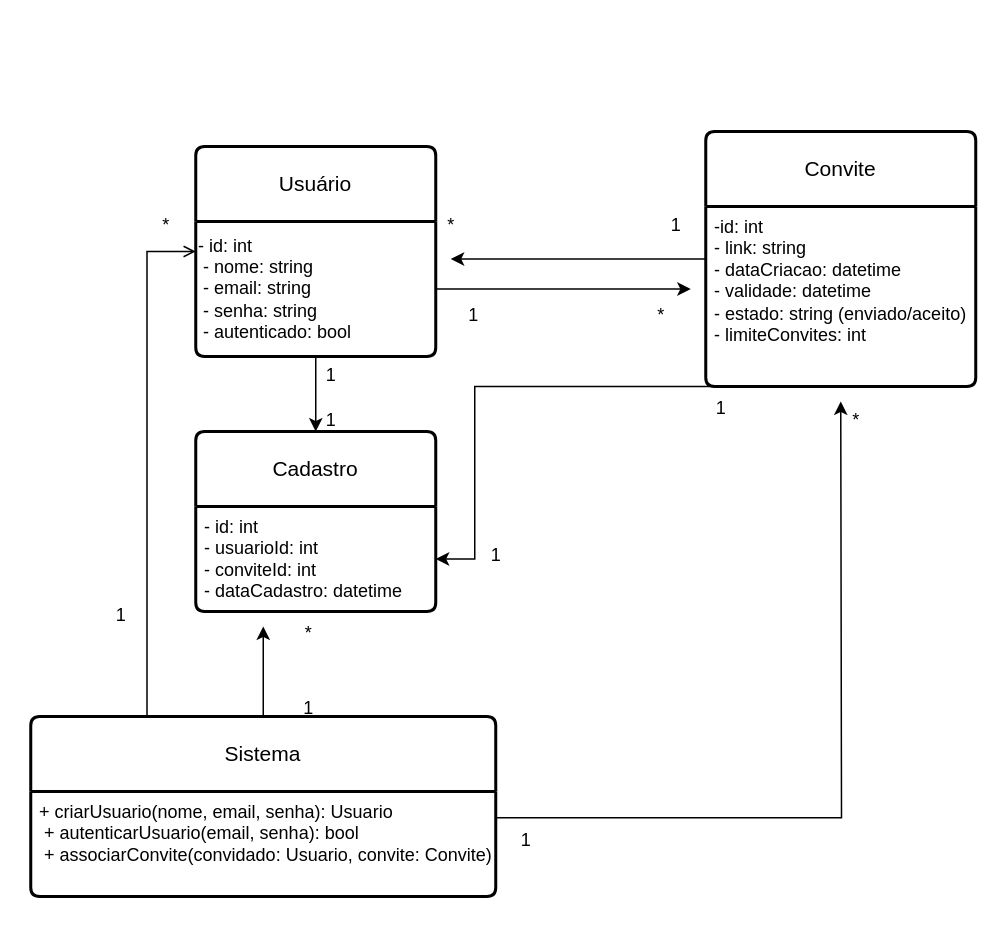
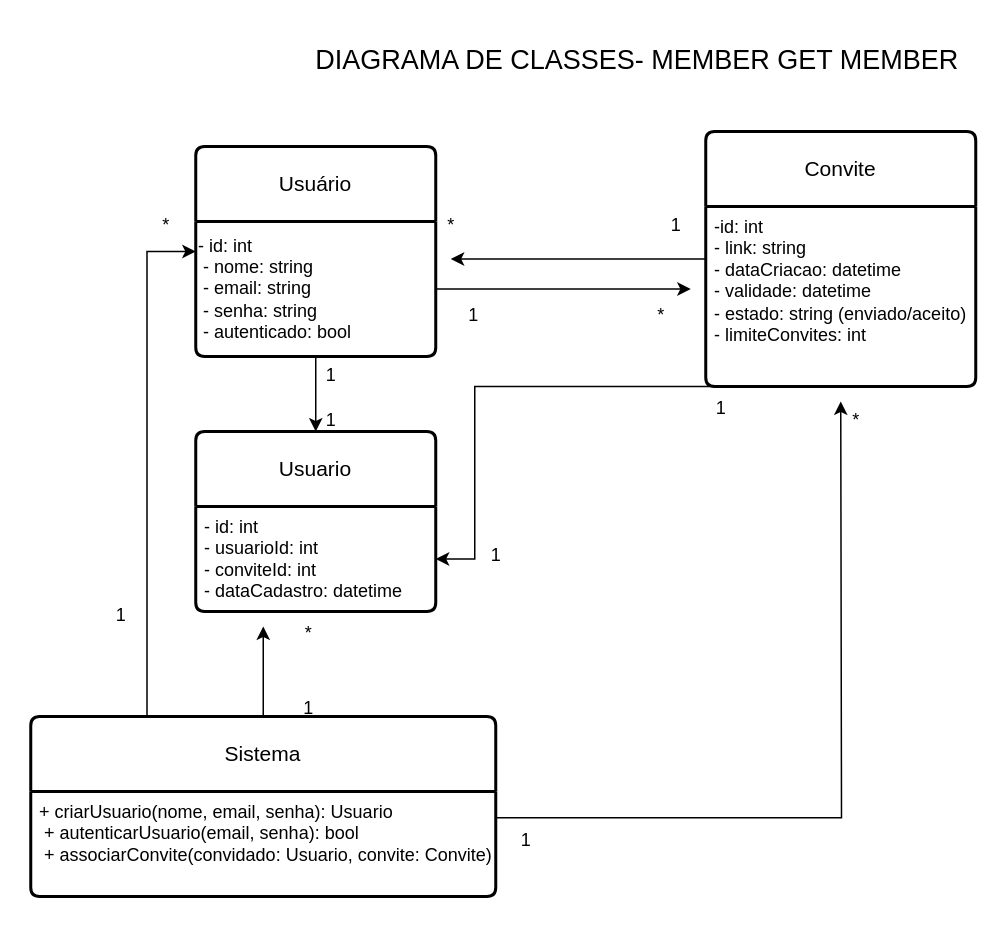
none -> (637, 61)
(186, 251) -> (184, 251)
(316, 469) -> (316, 469)
